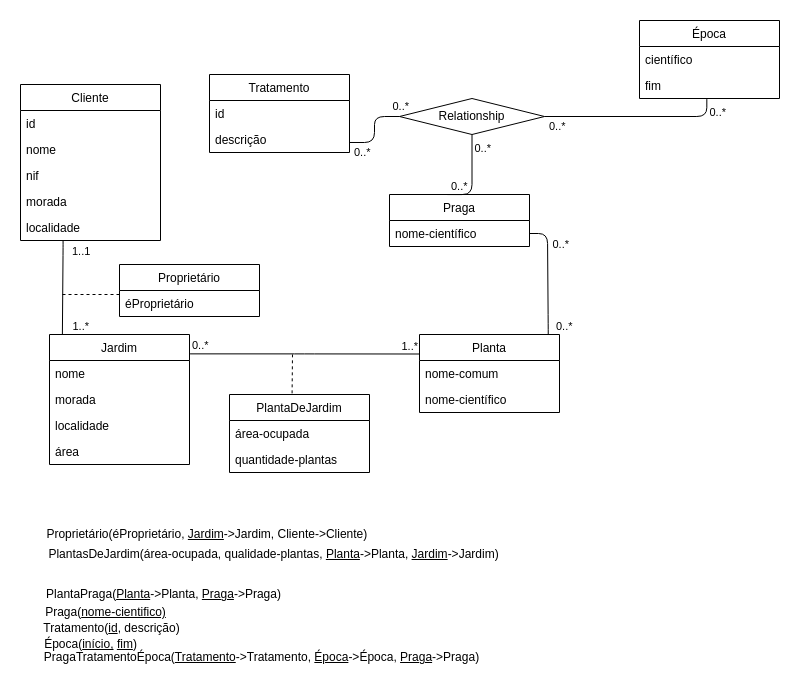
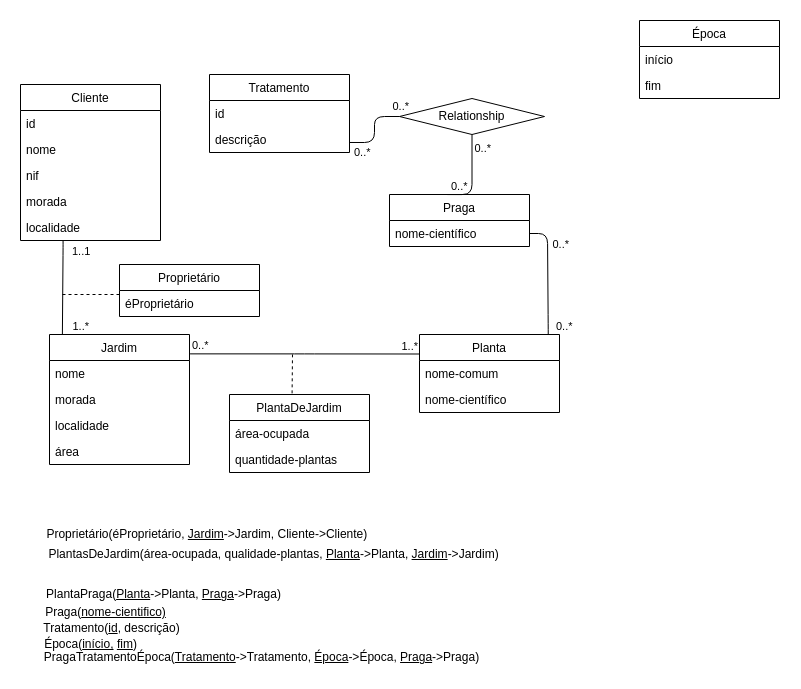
(675, 60) -> (662, 60)
(630, 117) -> none
